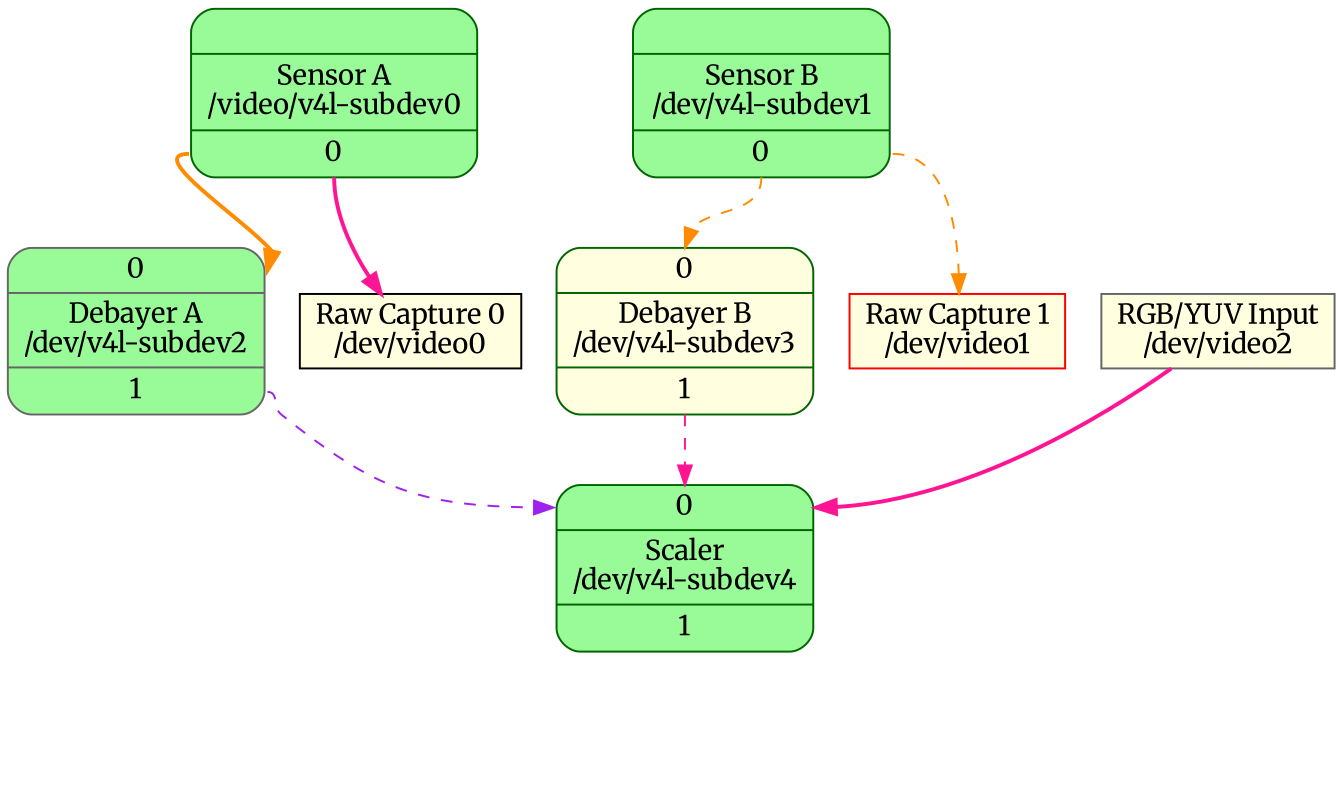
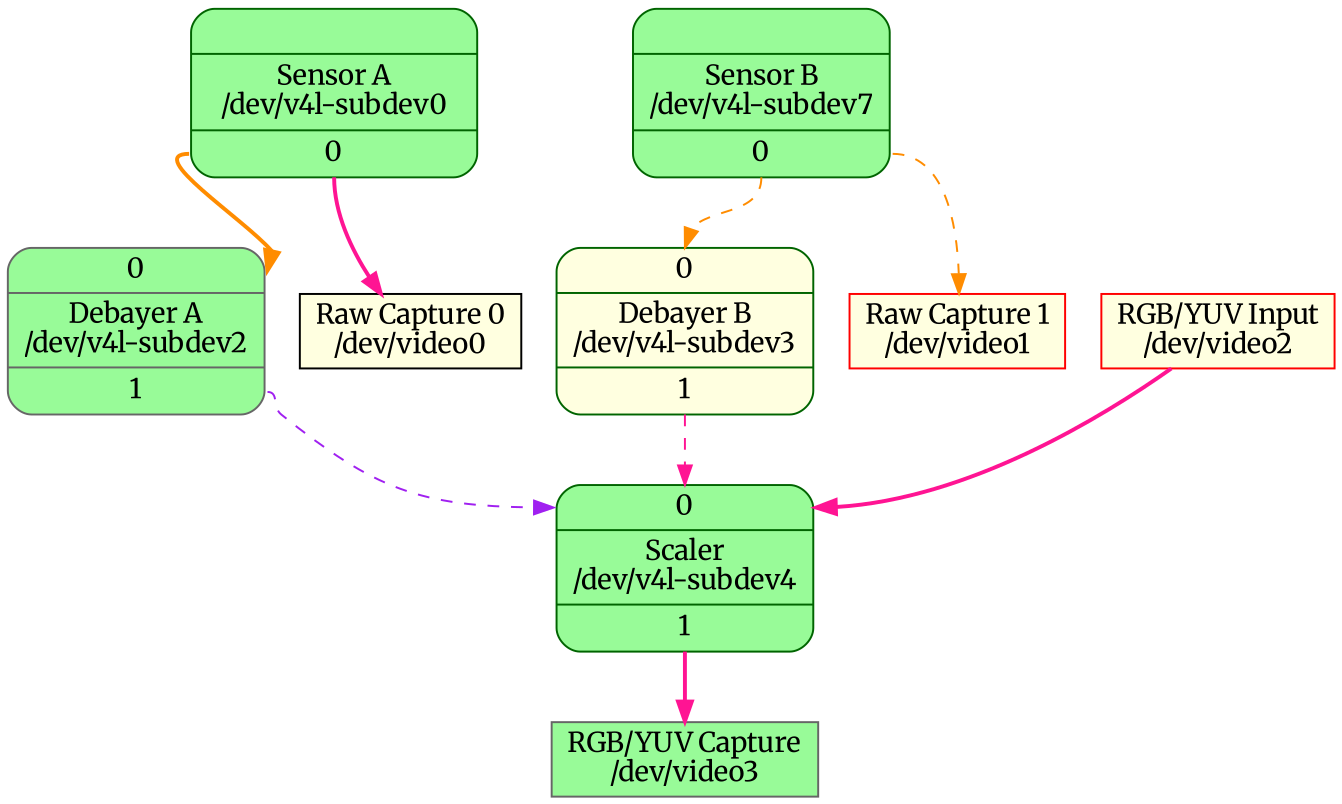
(334, 106) -> (334, 106)
(761, 106) -> (761, 106)
(1218, 331) -> (1218, 331)
none -> (685, 759)
